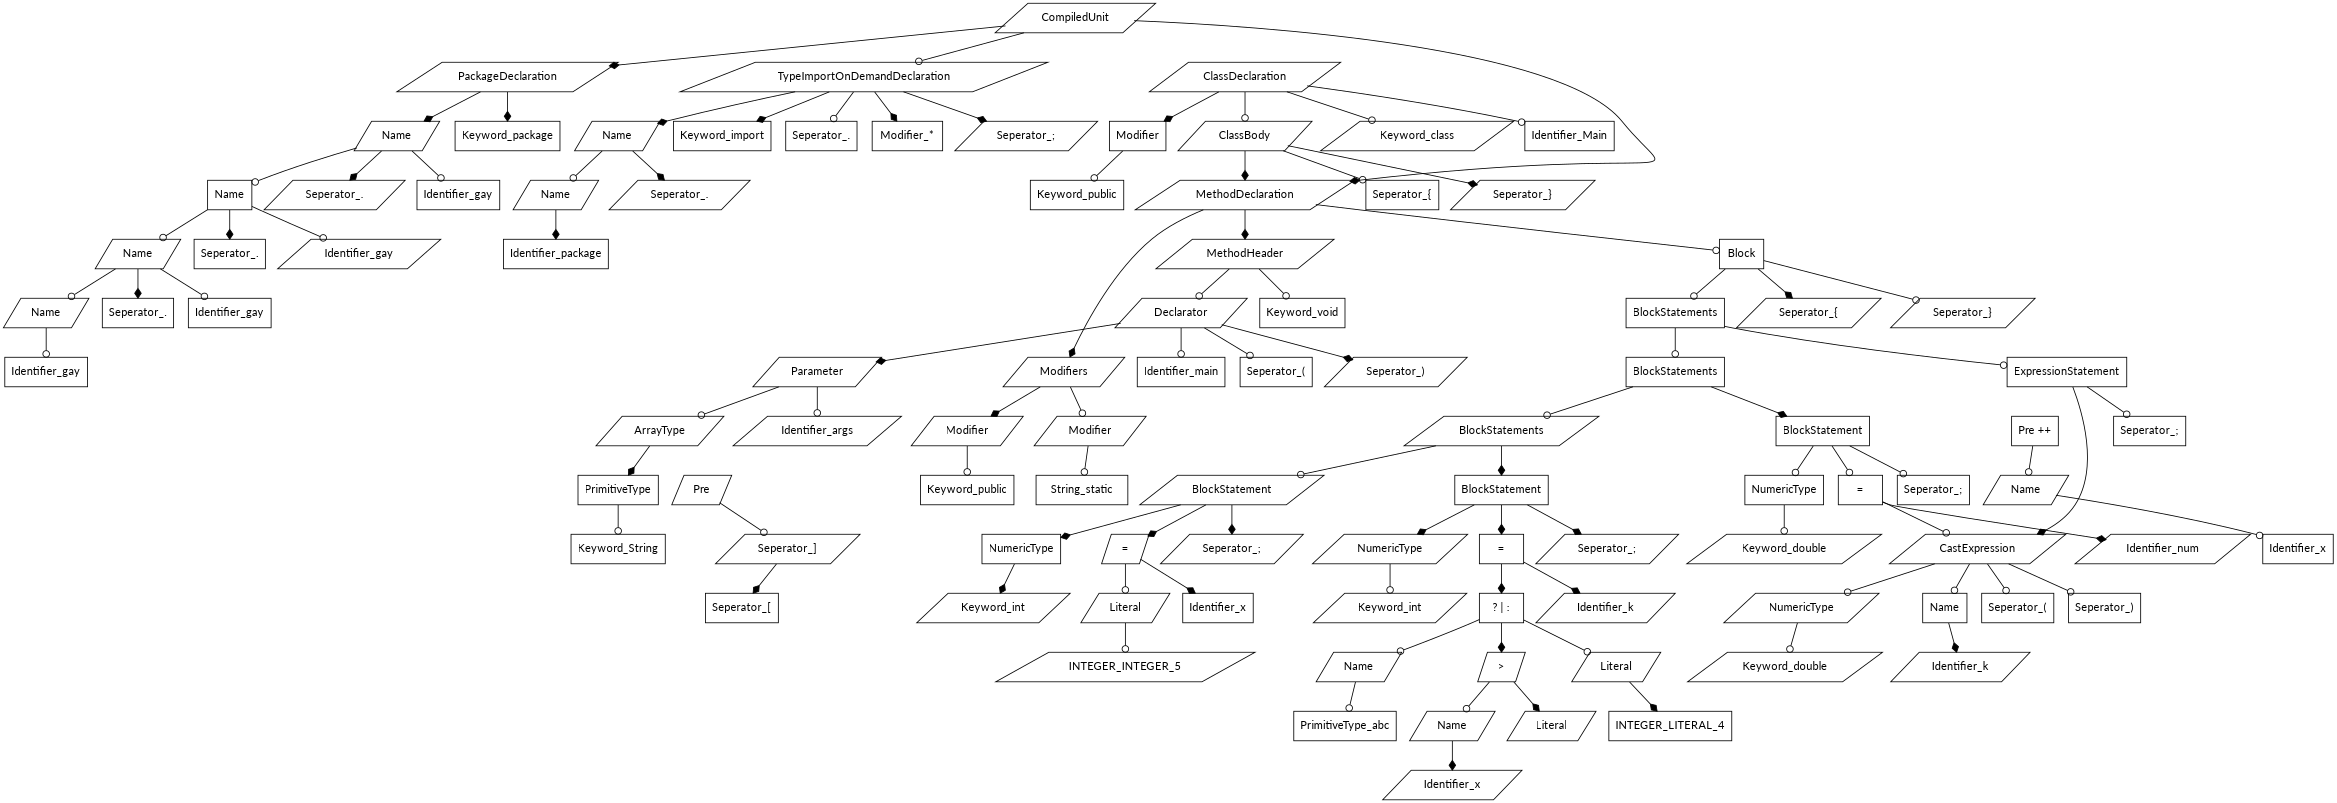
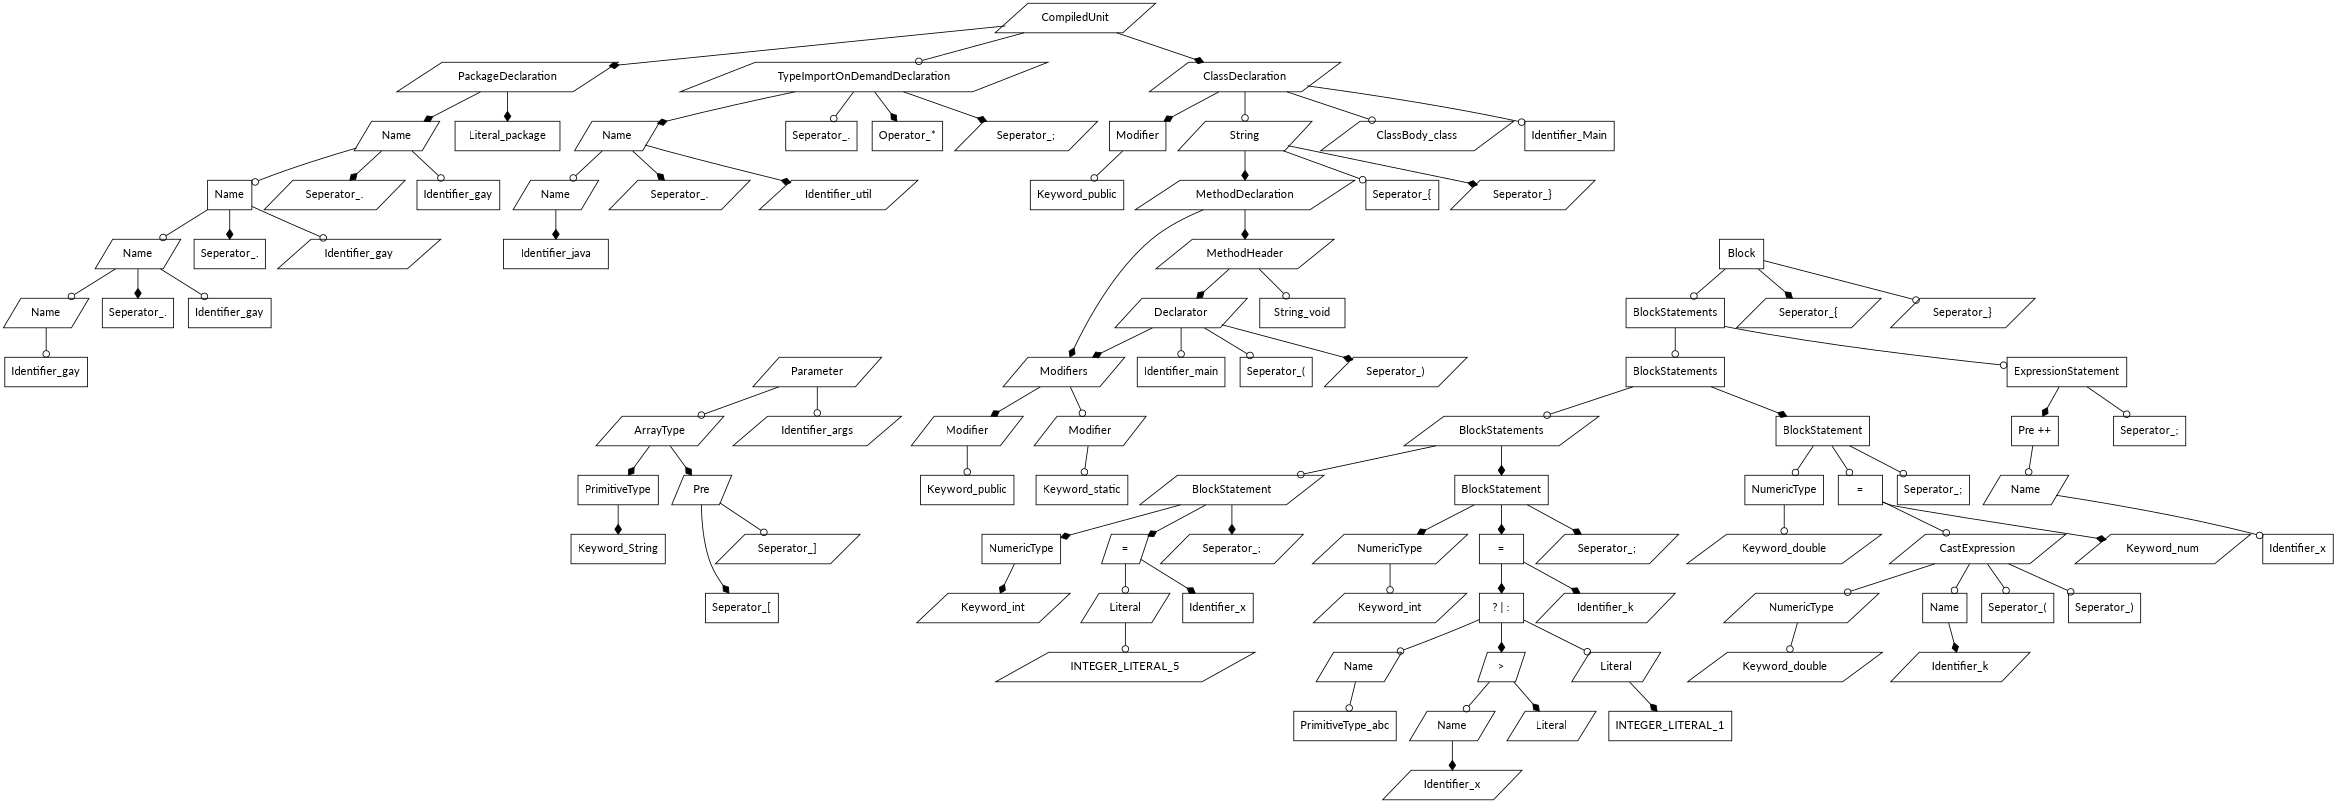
(1554, 81) -> (1155, 46)
(508, 136) -> (508, 136)
(722, 136) -> none
(907, 136) -> (907, 136)
(1245, 136) -> (1245, 136)
(1417, 136) -> (1417, 136)
none -> (839, 195)
(1514, 228) -> none
(556, 254) -> (556, 254)
(1215, 281) -> (1215, 281)
(1302, 313) -> (1302, 313)
(1003, 342) -> (1127, 340)
none -> (678, 457)
(2087, 465) -> (2053, 397)
(1082, 490) -> (1082, 490)
(618, 516) -> (618, 516)
(2163, 549) -> (2163, 549)
(768, 575) -> (706, 547)
(1125, 667) -> (1125, 667)
(1670, 726) -> (1670, 726)
